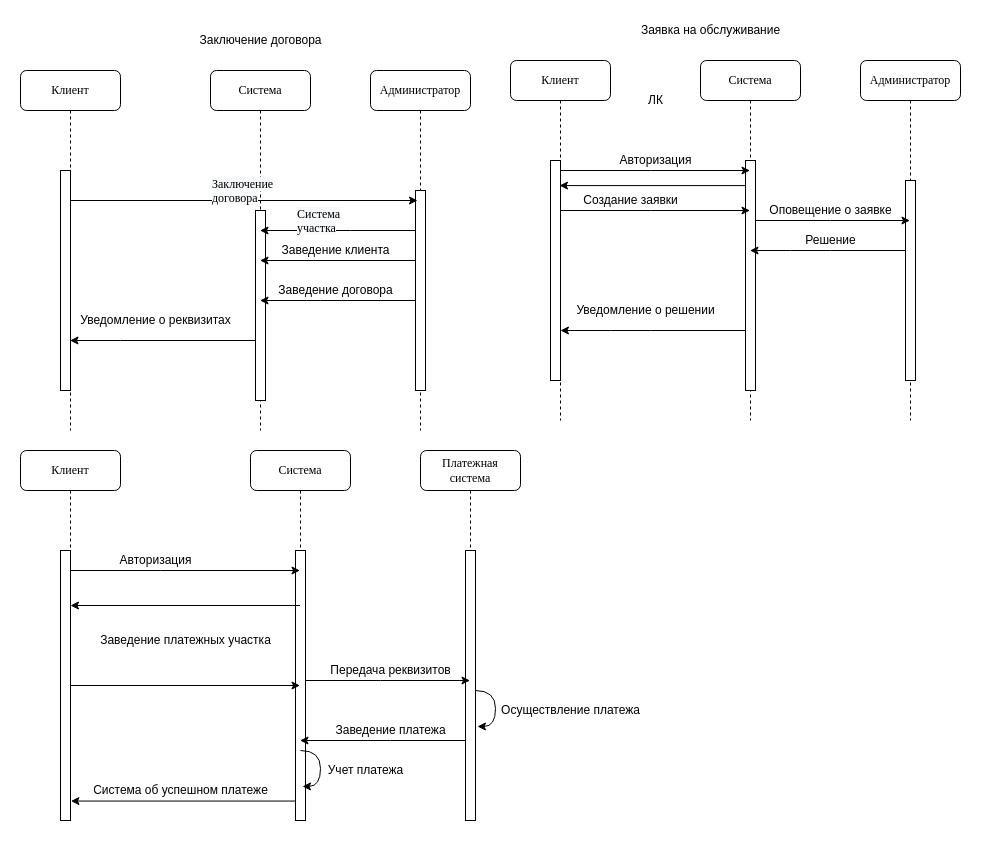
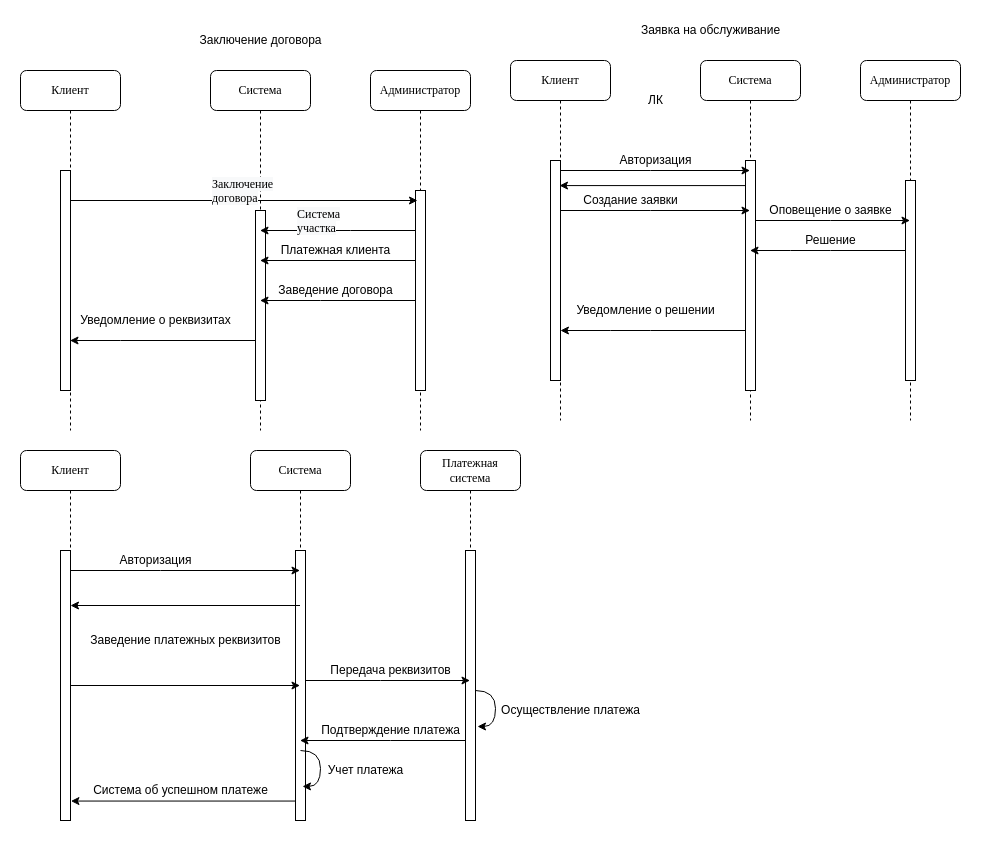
(336, 251) -> (336, 251)
(186, 641) -> (186, 641)
(391, 731) -> (391, 731)
